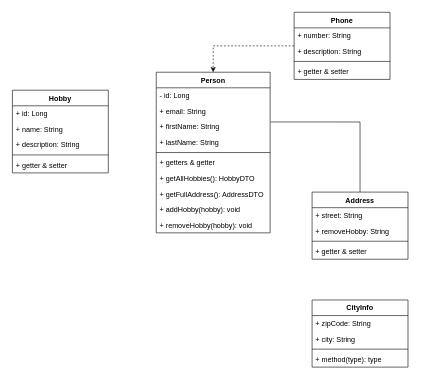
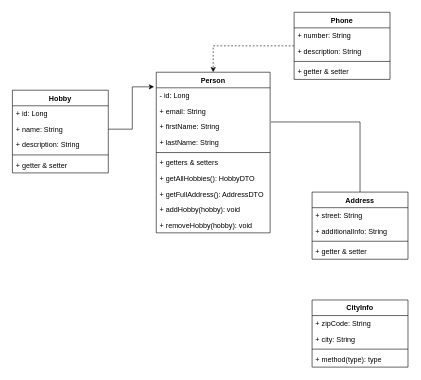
none -> (132, 87)
(193, 163) -> (195, 163)
(354, 232) -> (357, 232)
